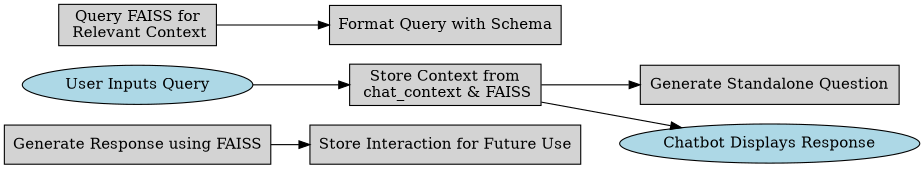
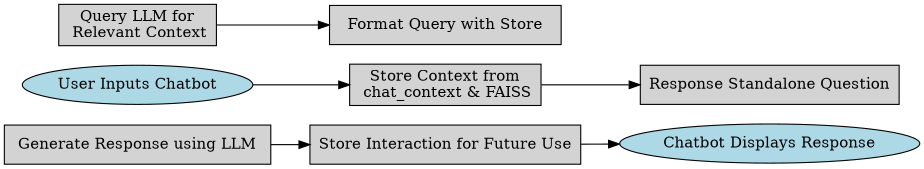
(138, 25) -> (138, 25)
(445, 25) -> (445, 25)
(138, 85) -> (138, 85)
(770, 85) -> (770, 85)
(606, 114) -> (595, 144)
(138, 145) -> (138, 145)
